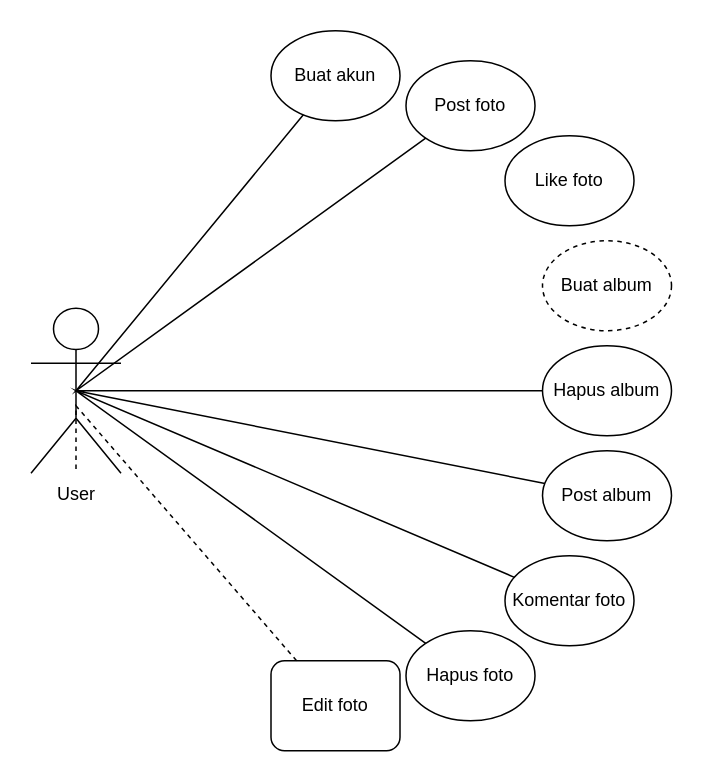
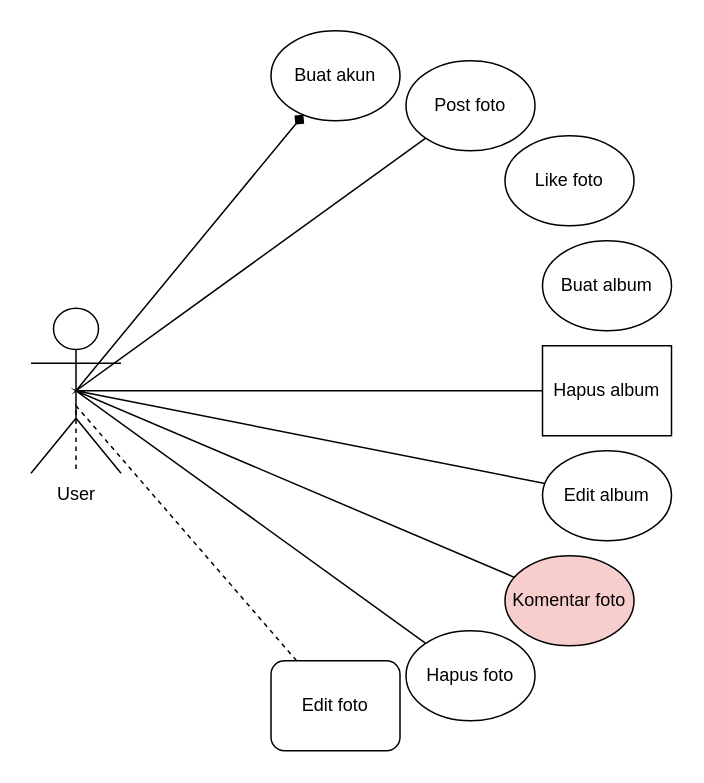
(299, 120) -> (295, 124)
(607, 286) -> (607, 286)
(607, 391) -> (607, 391)
(607, 496) -> (607, 496)
(569, 601) -> (569, 601)
